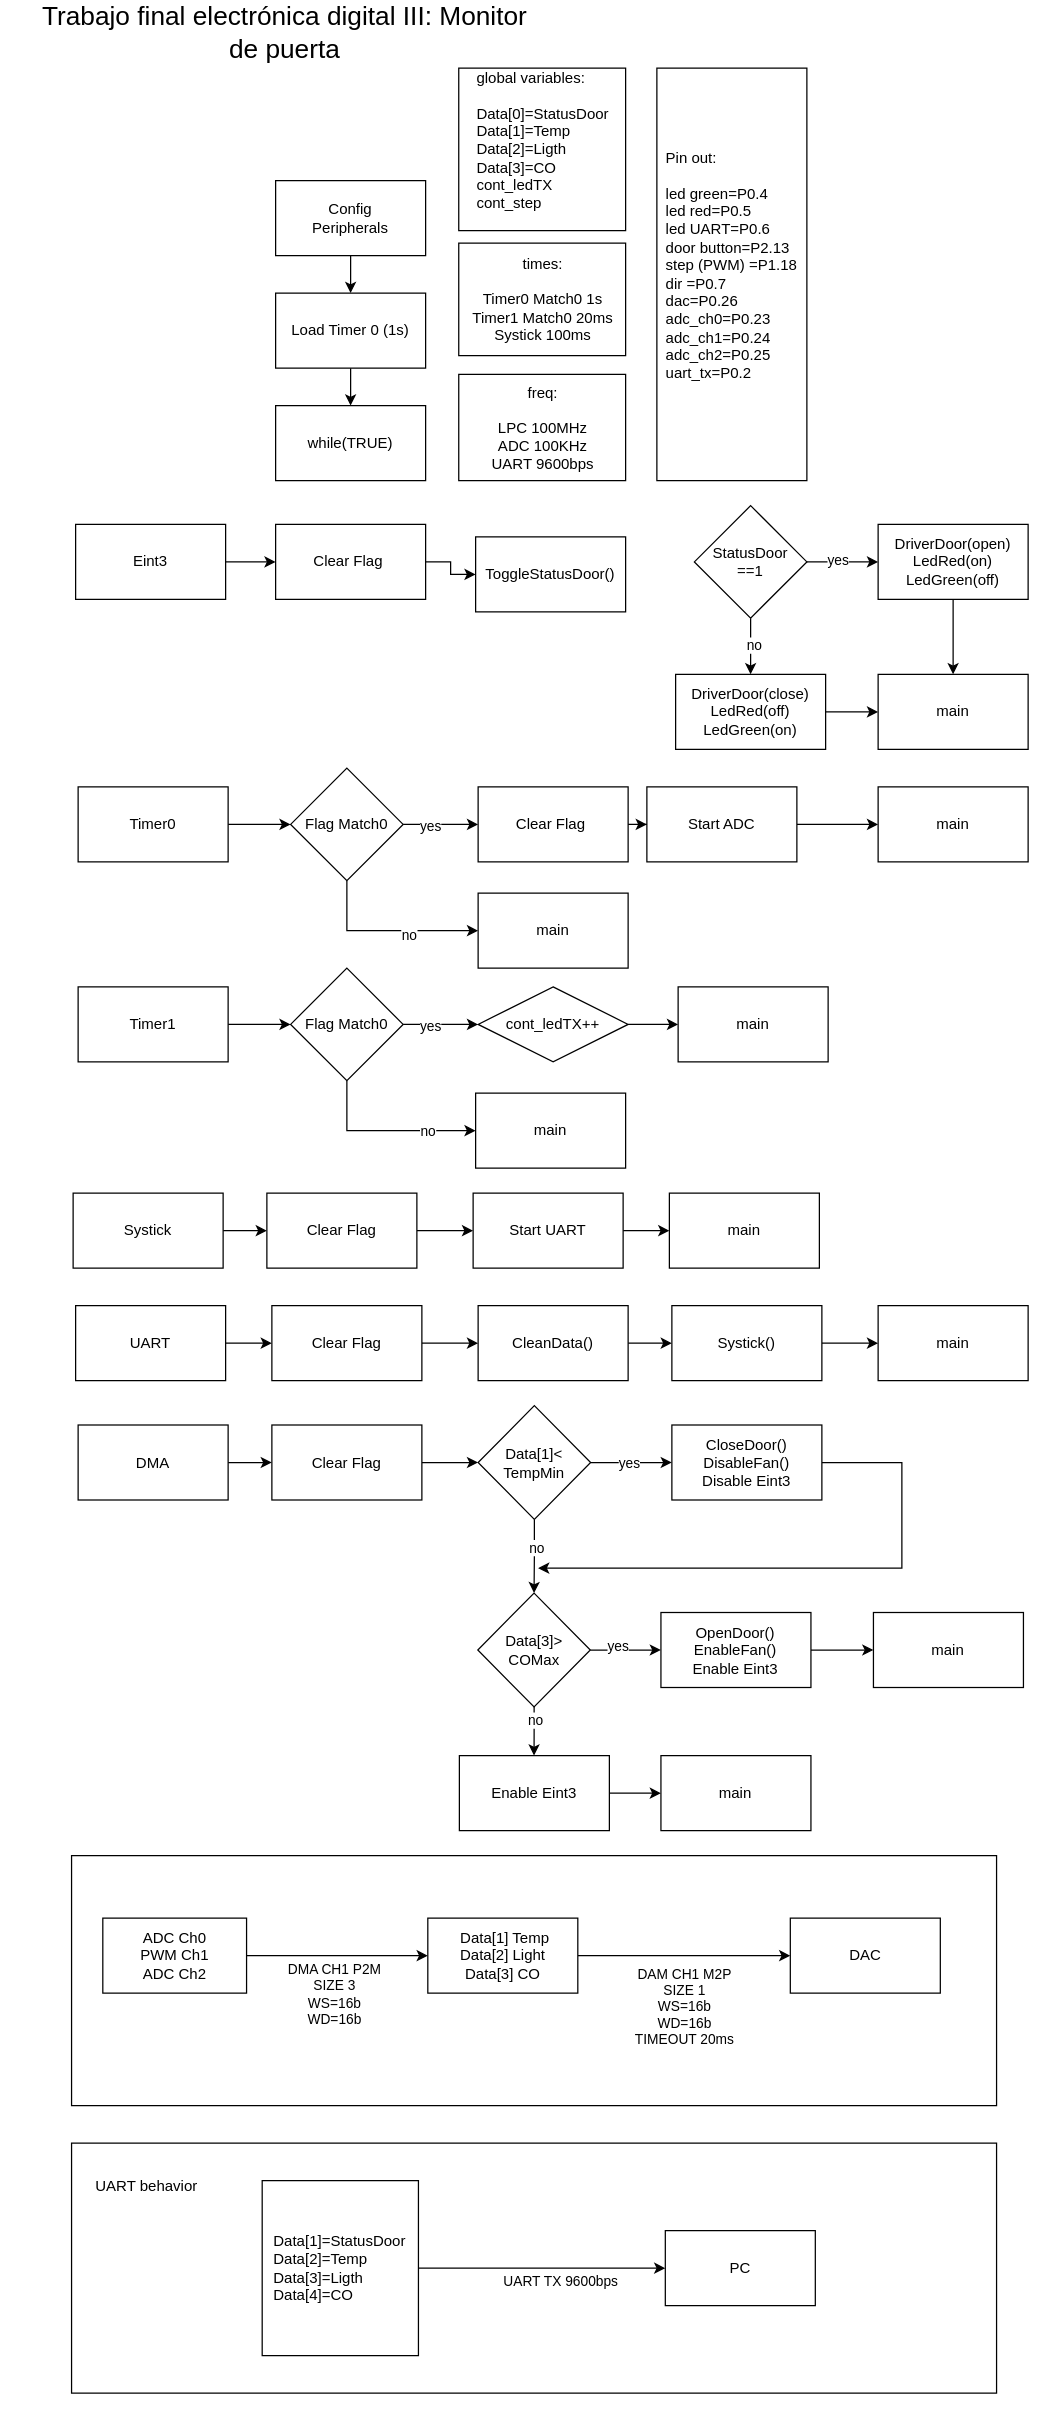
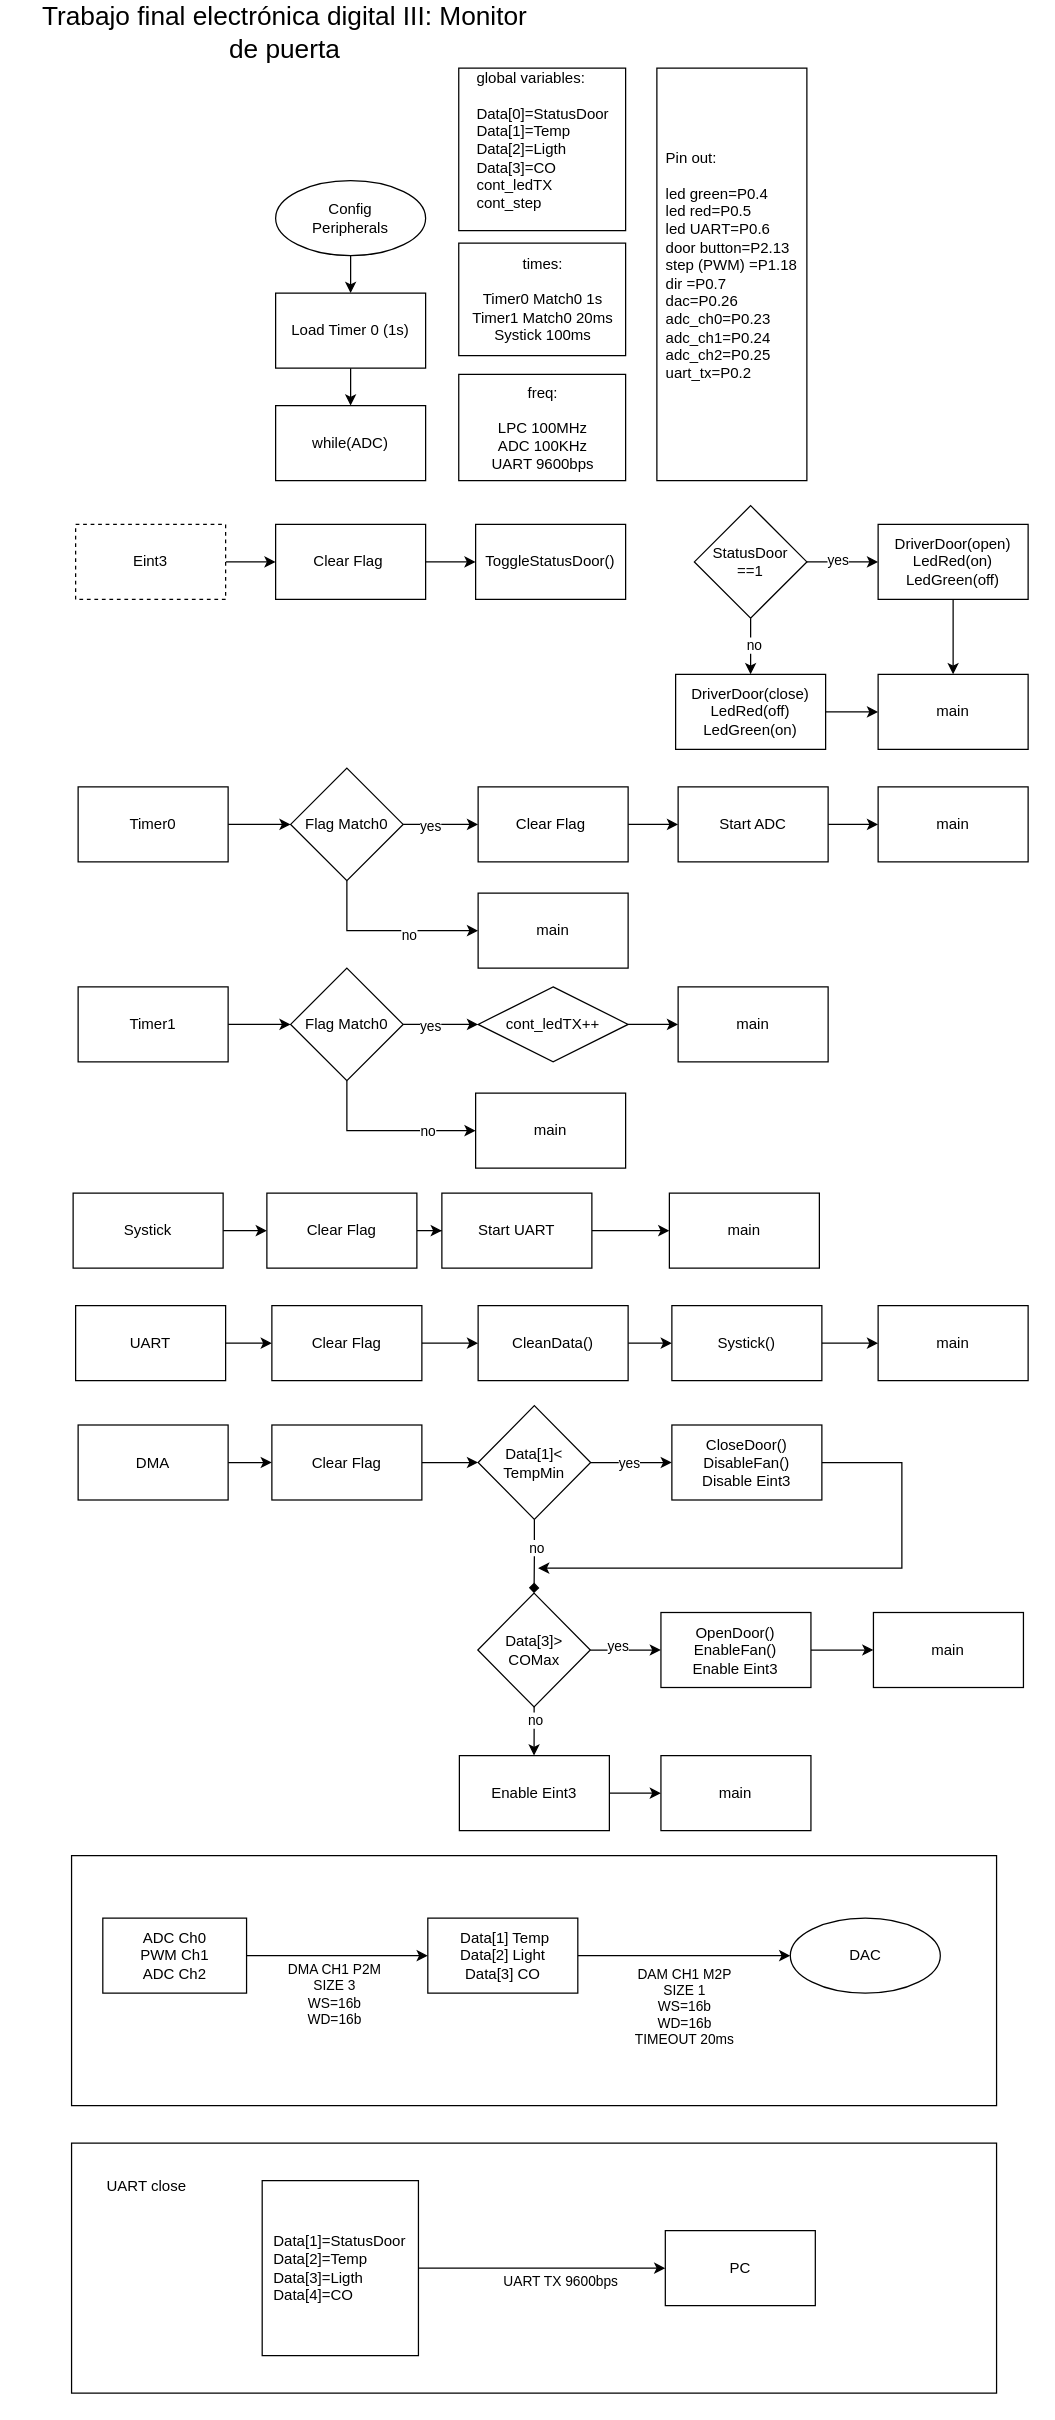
(351, 218) -> (351, 218)
(351, 443) -> (351, 443)
(151, 562) -> (151, 562)
(551, 574) -> (551, 562)
(722, 824) -> (753, 824)
(548, 1231) -> (517, 1231)
(534, 1583) -> (534, 1582)
(865, 1956) -> (865, 1956)
(147, 2187) -> (147, 2187)
